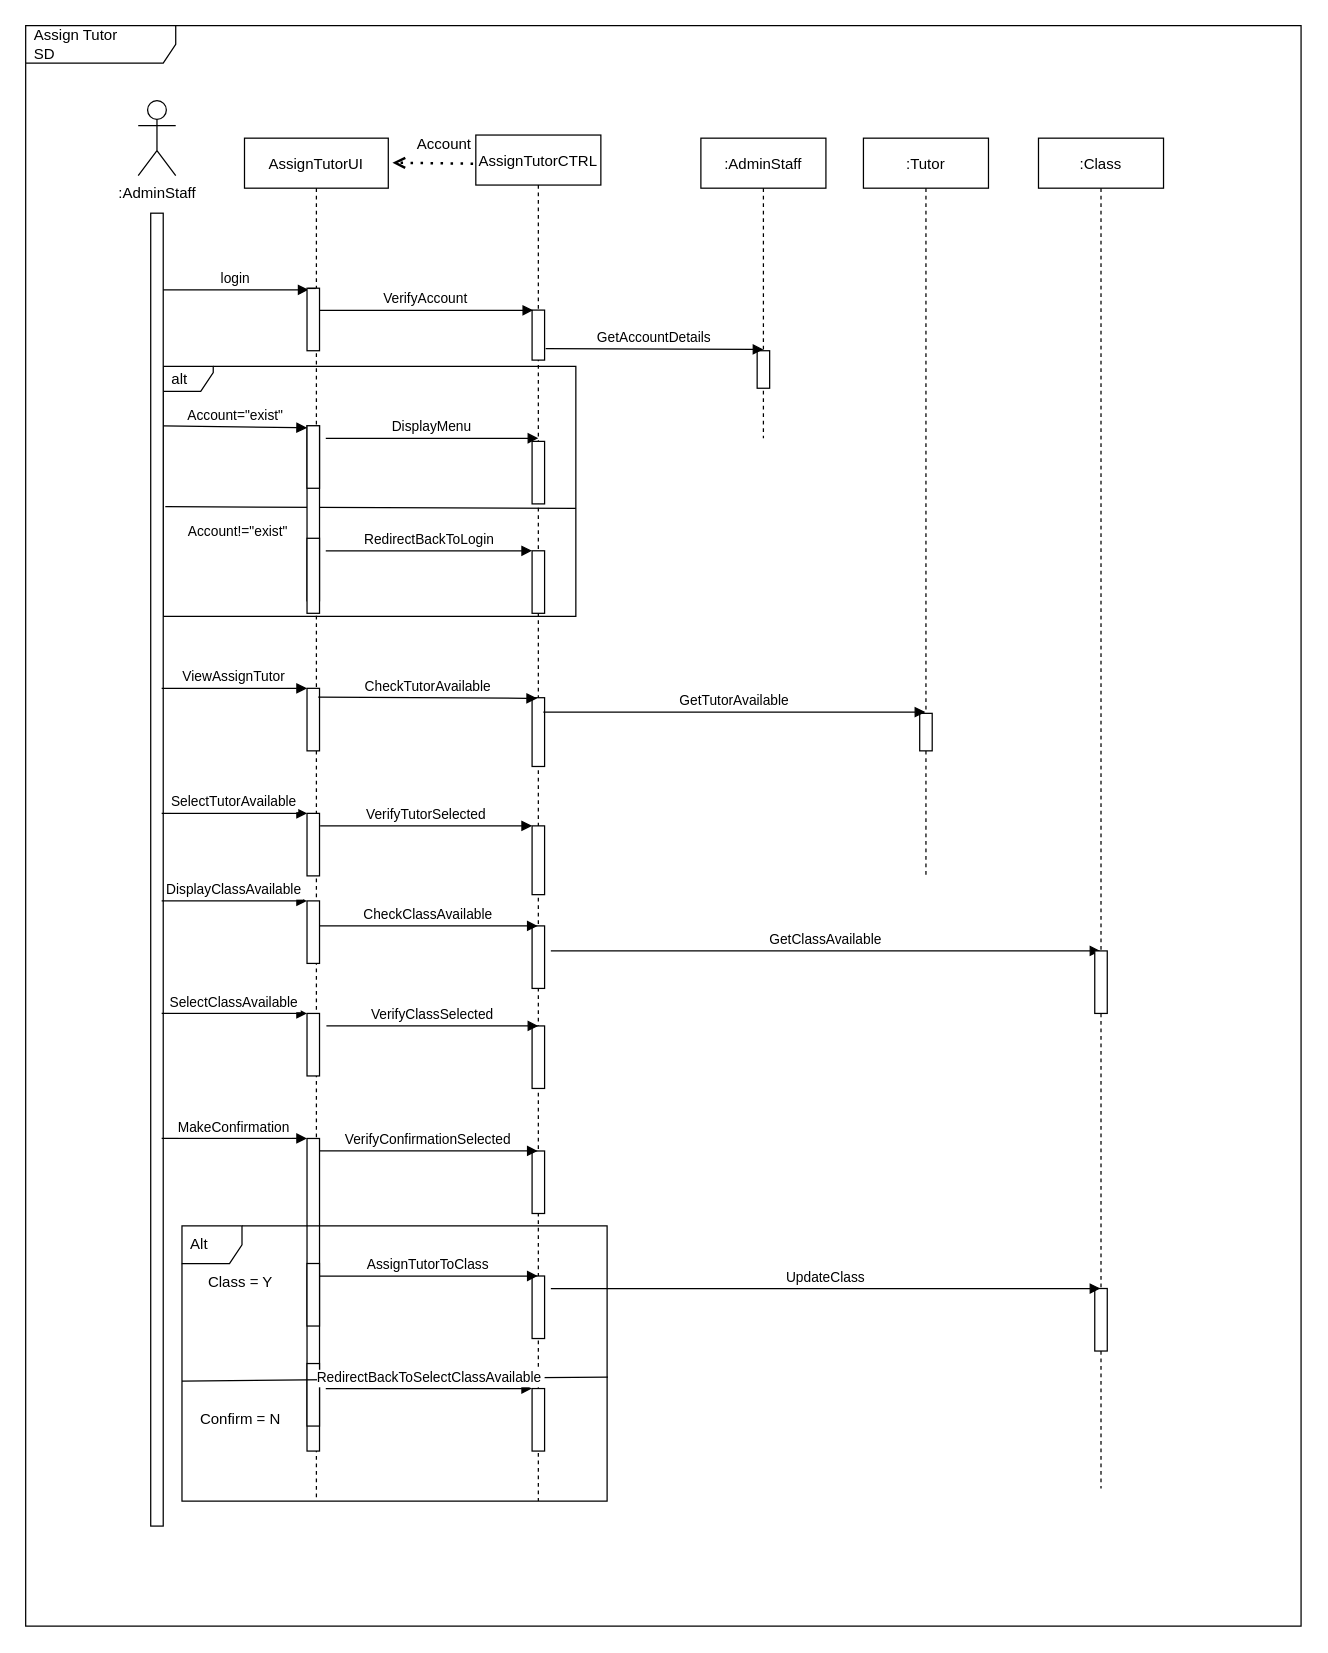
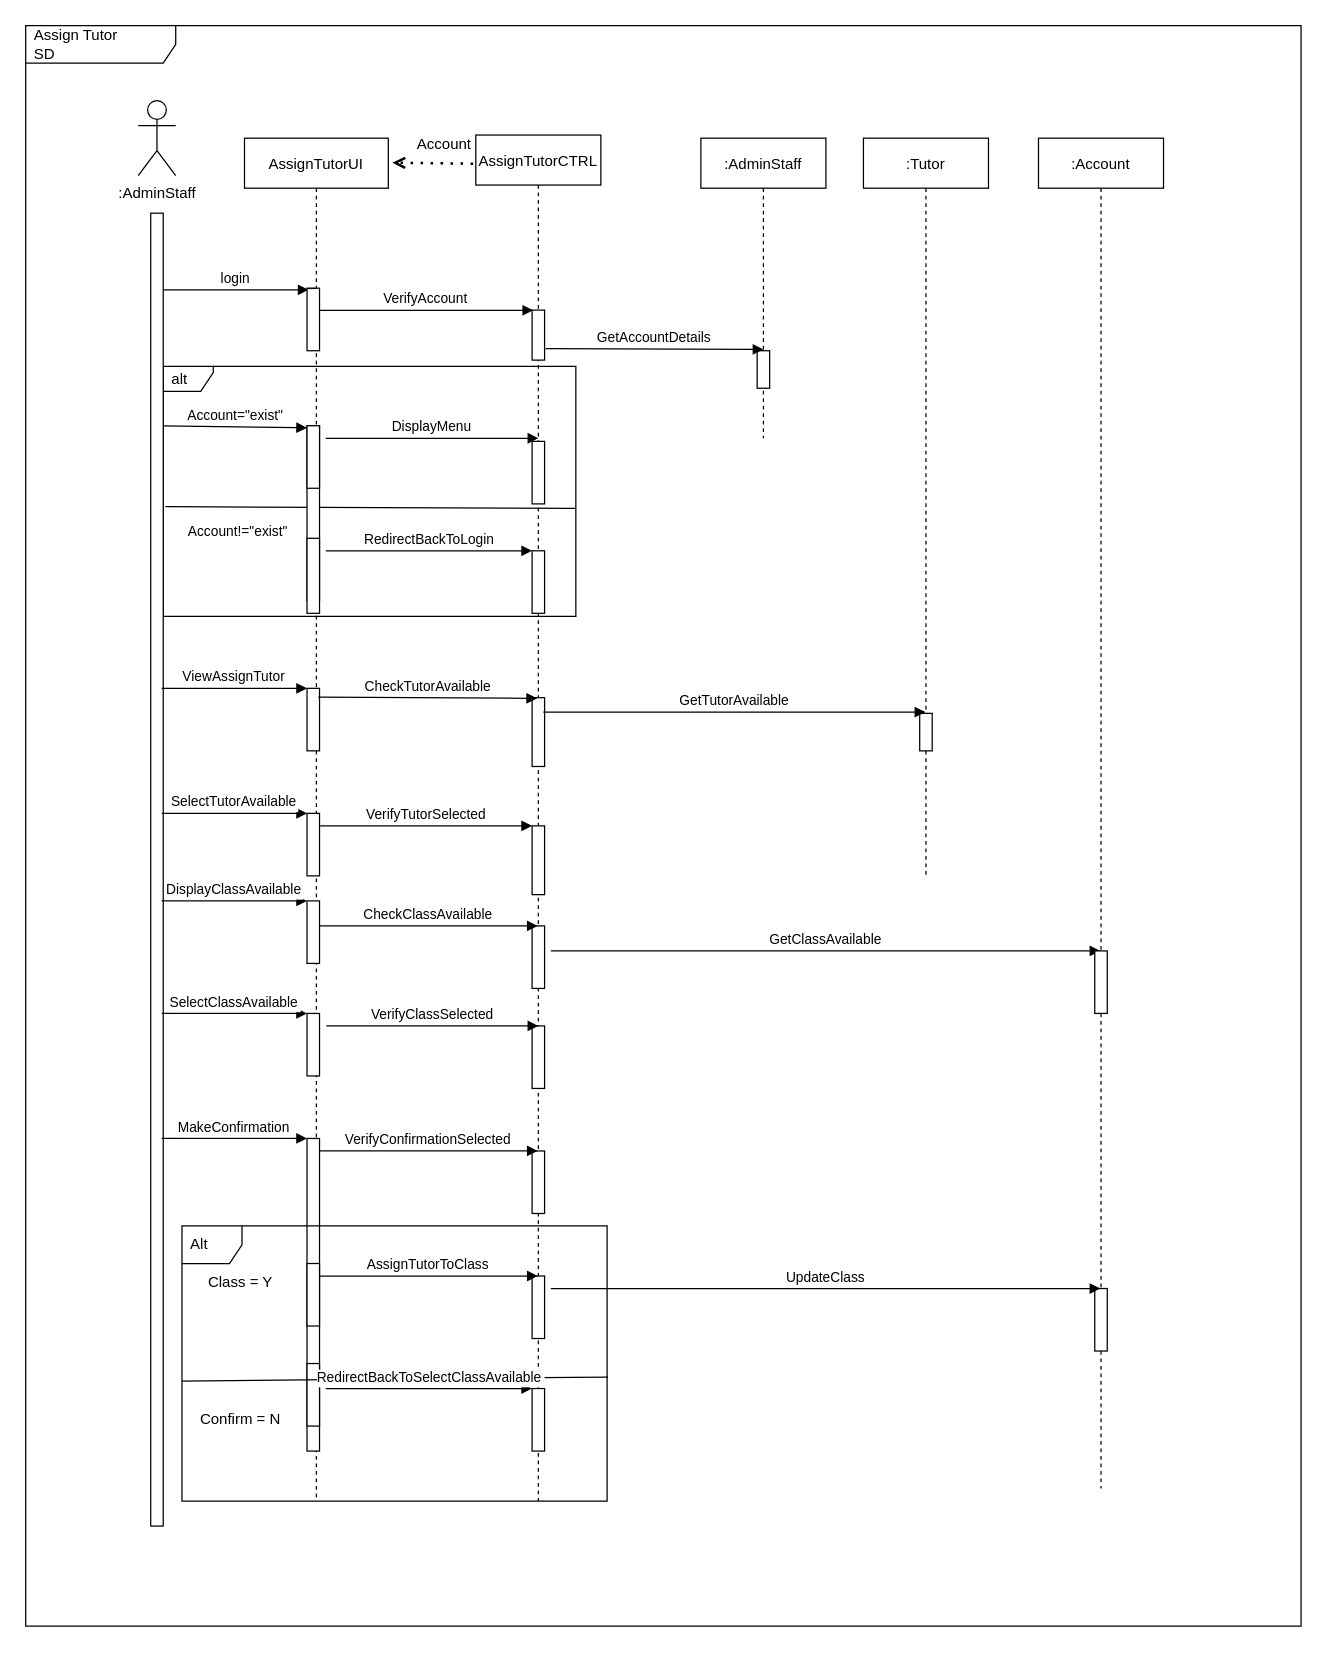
(1100, 164) -> (1100, 164)
